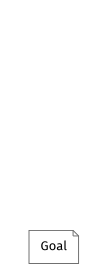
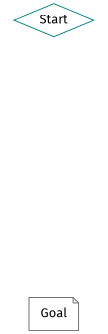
none -> (54, 20)
